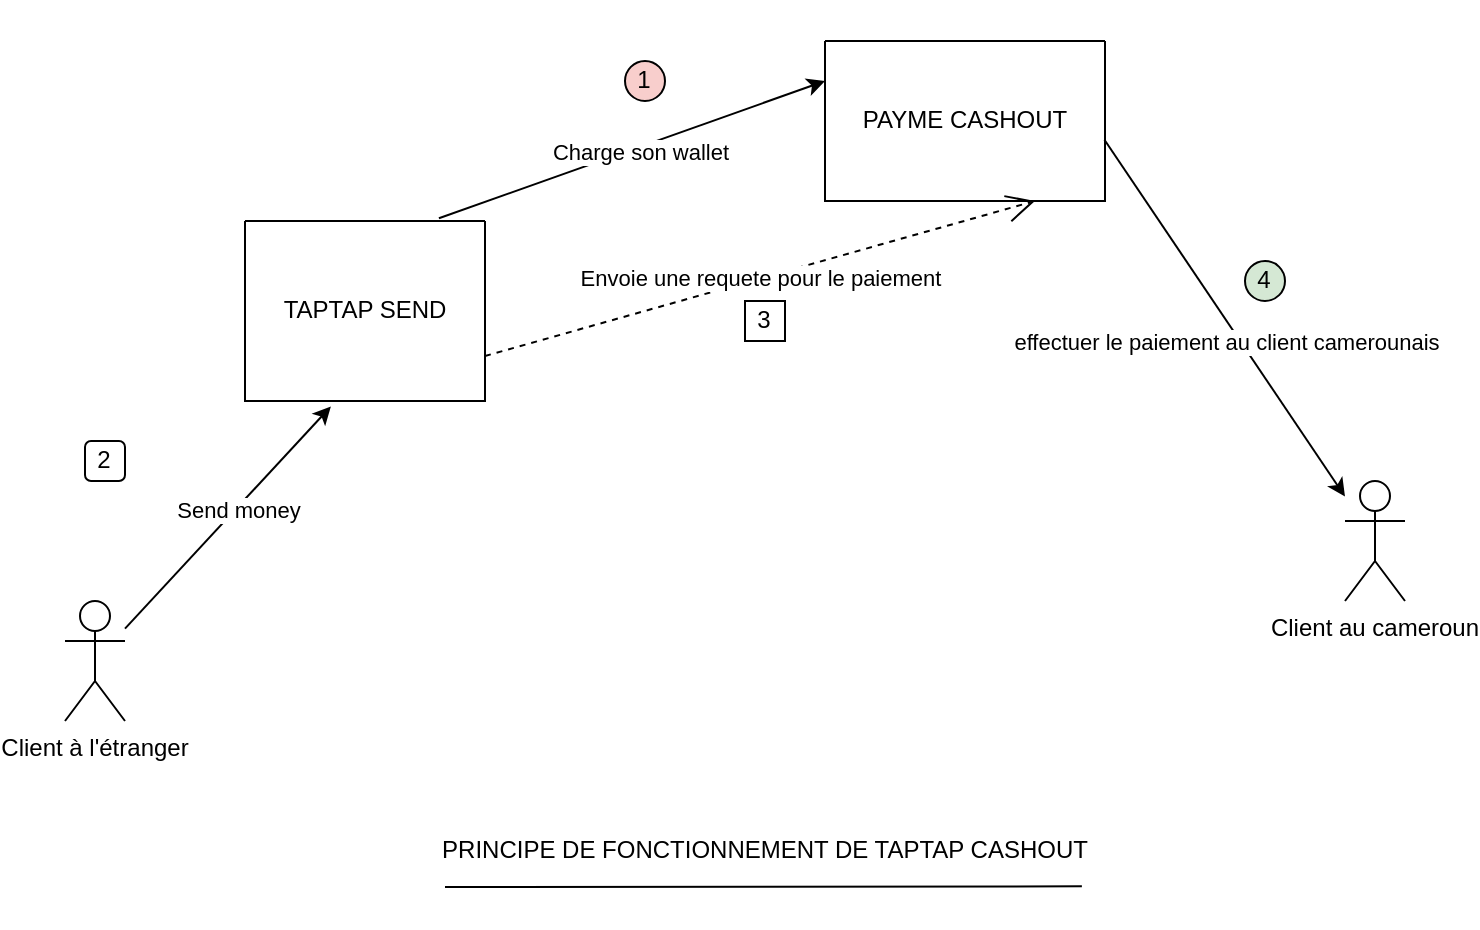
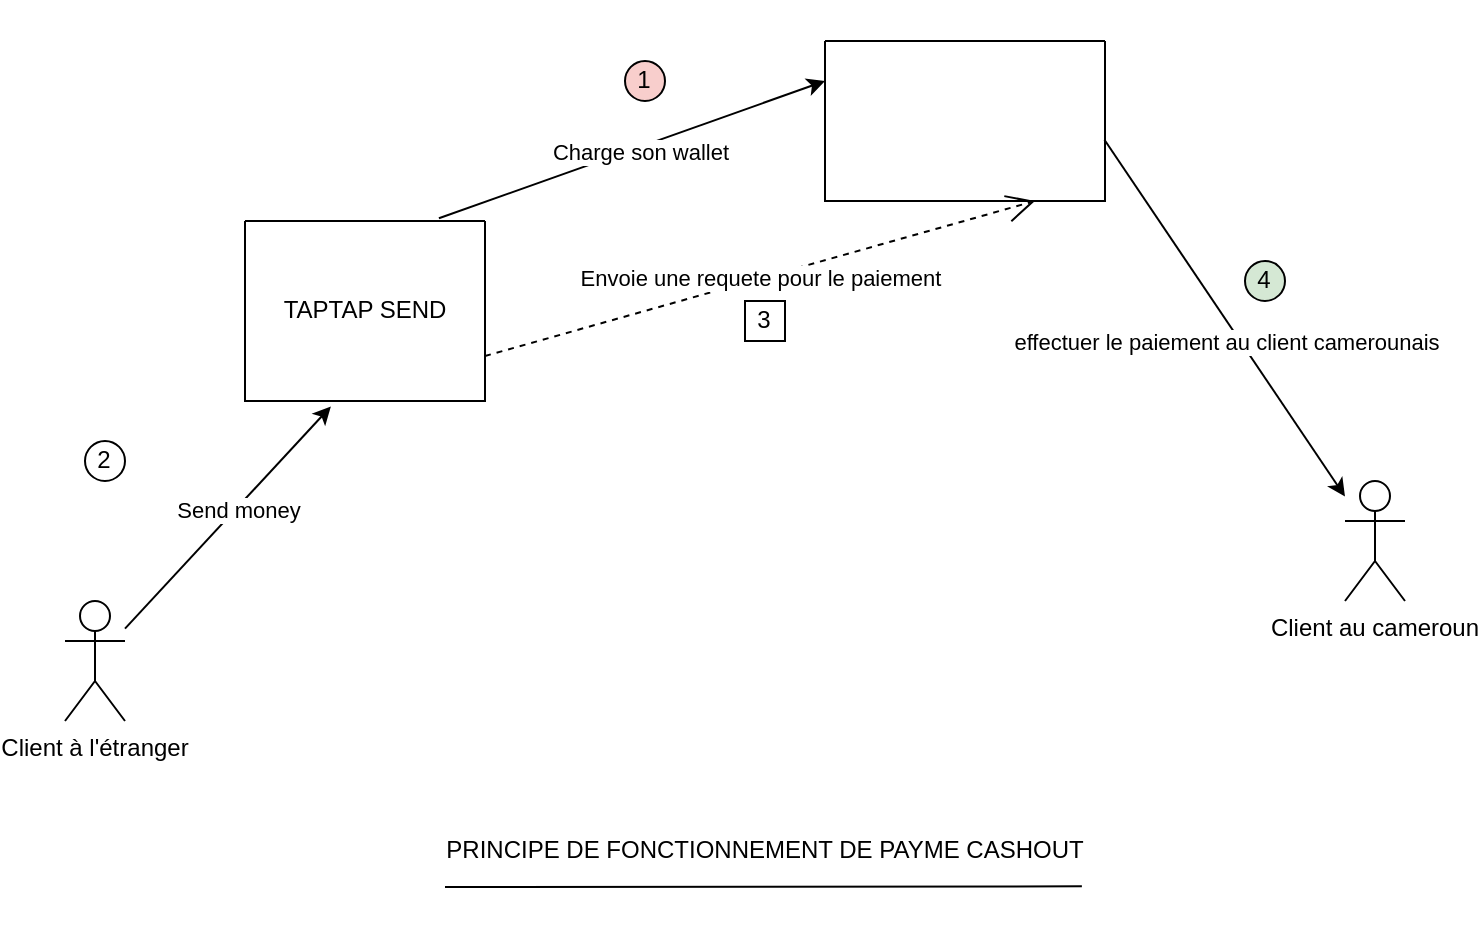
(965, 121) -> none
(105, 461) -> (105, 461)
(766, 851) -> (766, 851)
